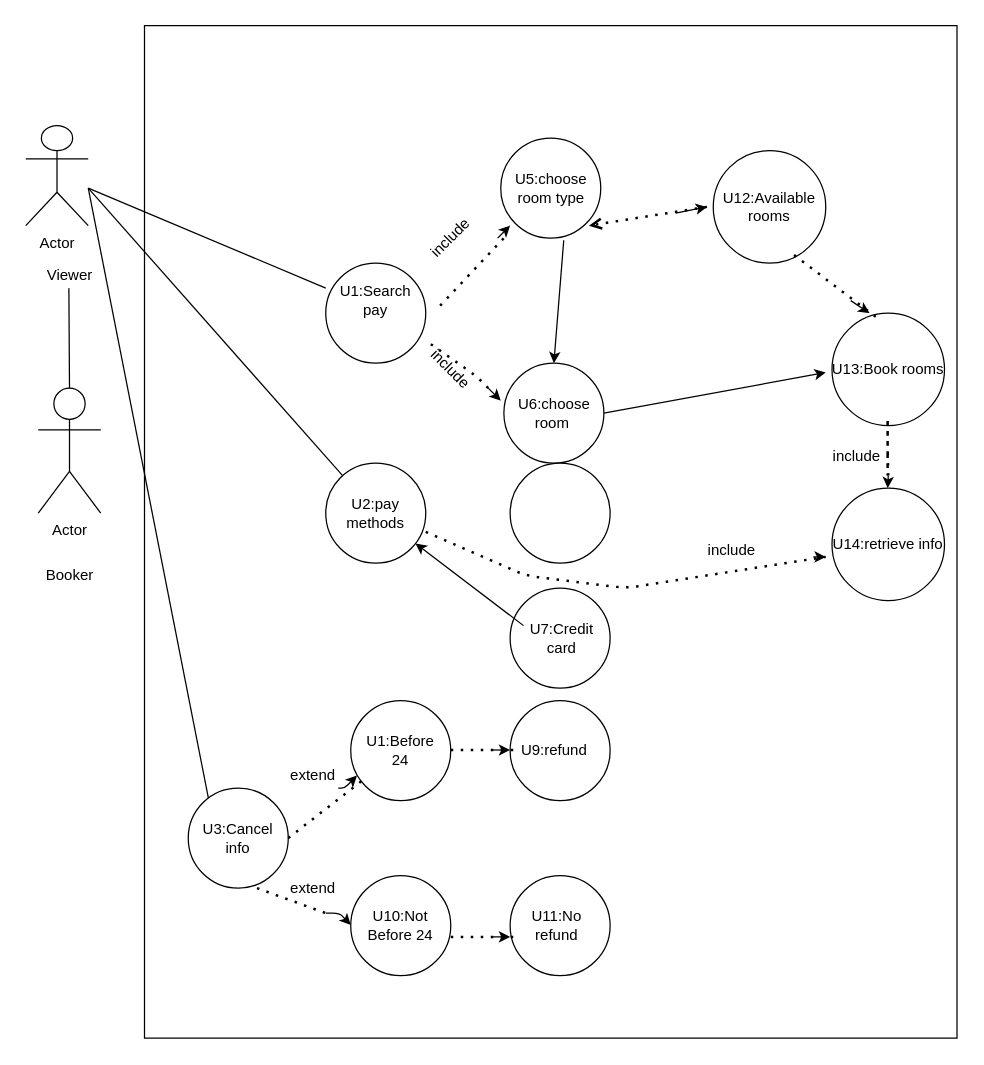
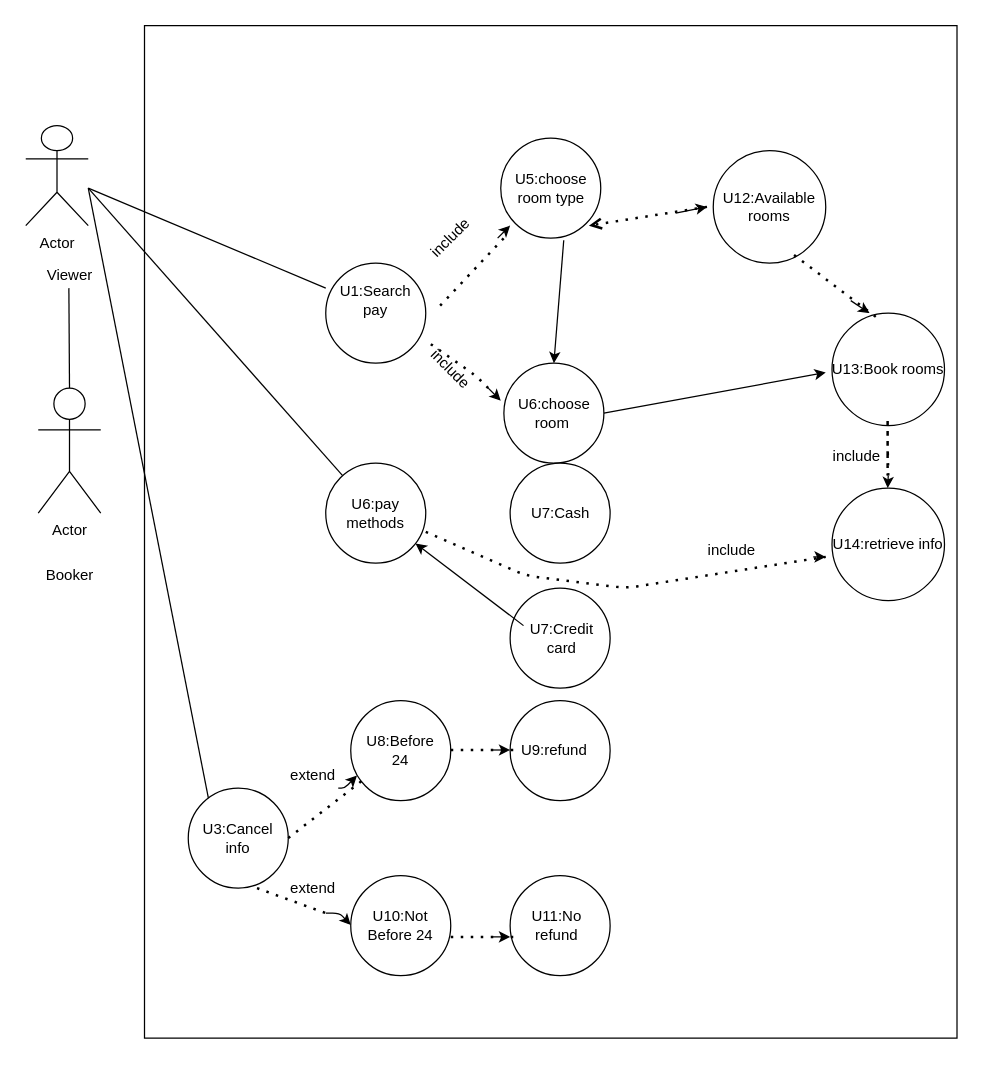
(376, 513) -> (376, 513)
none -> (560, 513)
(401, 751) -> (401, 751)
